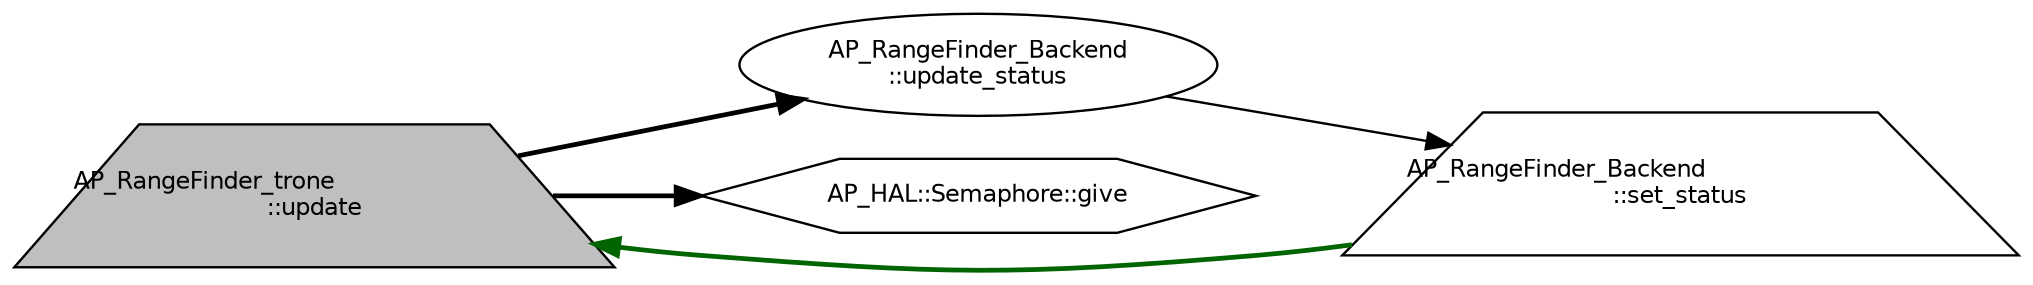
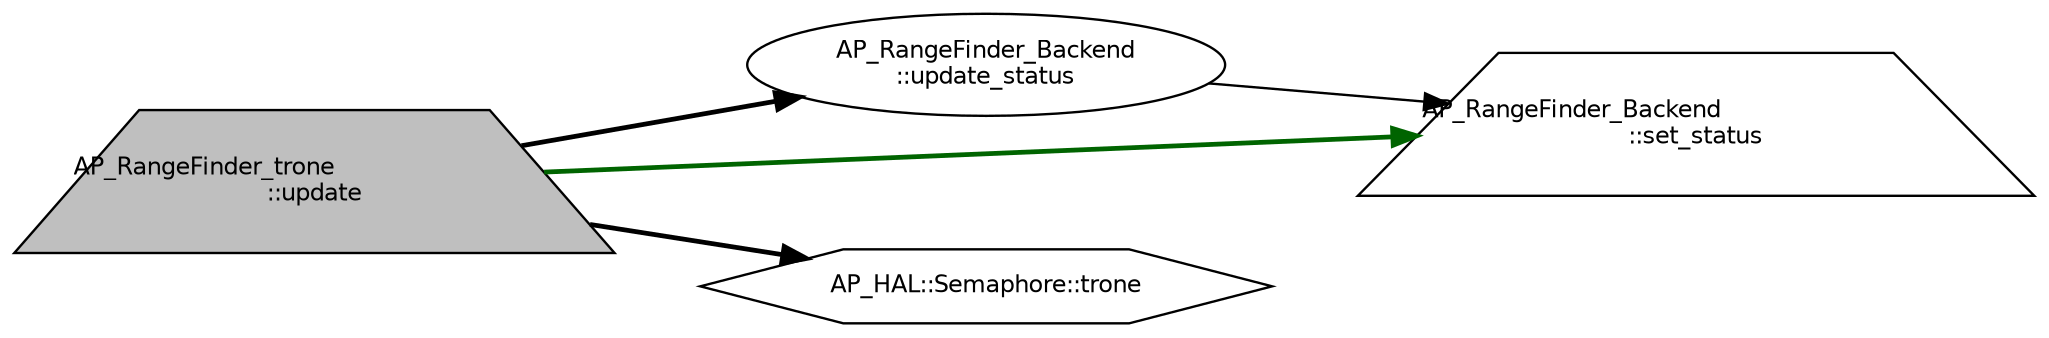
(978, 196) -> (986, 286)
(986, 270) -> (968, 154)
